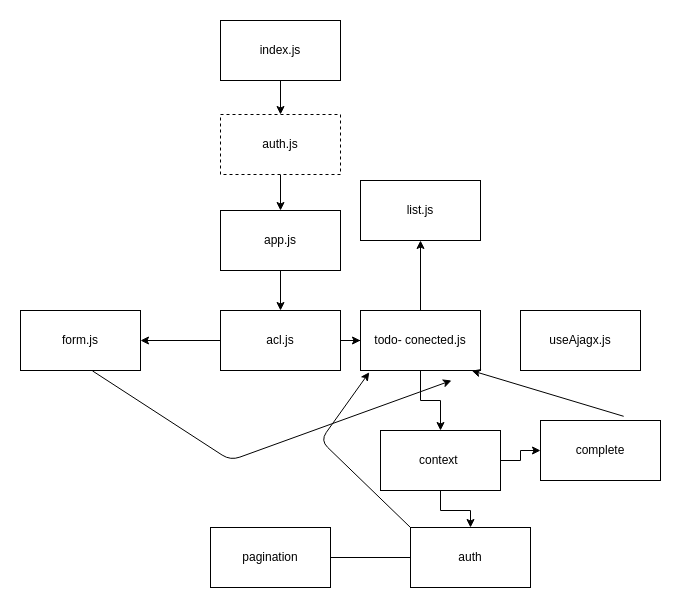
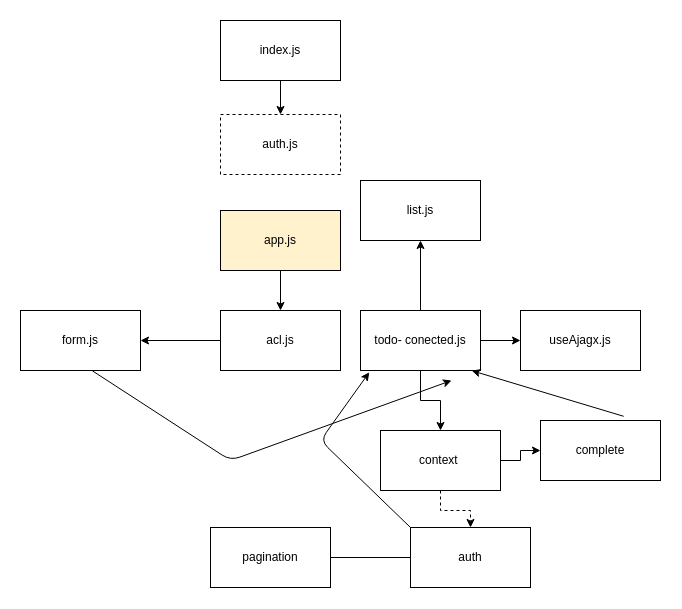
(281, 193) -> none
(281, 241) -> (281, 241)
(355, 341) -> none
none -> (497, 341)
(451, 511) -> (451, 511)
